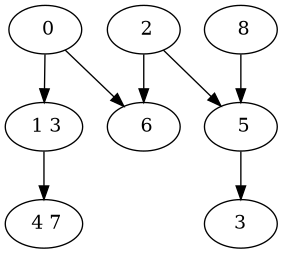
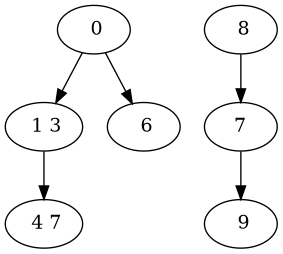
(144, 30) -> none
(241, 127) -> (241, 127)
(241, 224) -> (241, 224)
